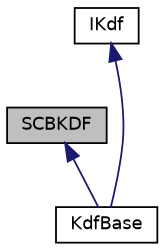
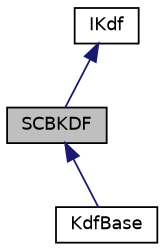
(123, 135) -> (78, 84)
